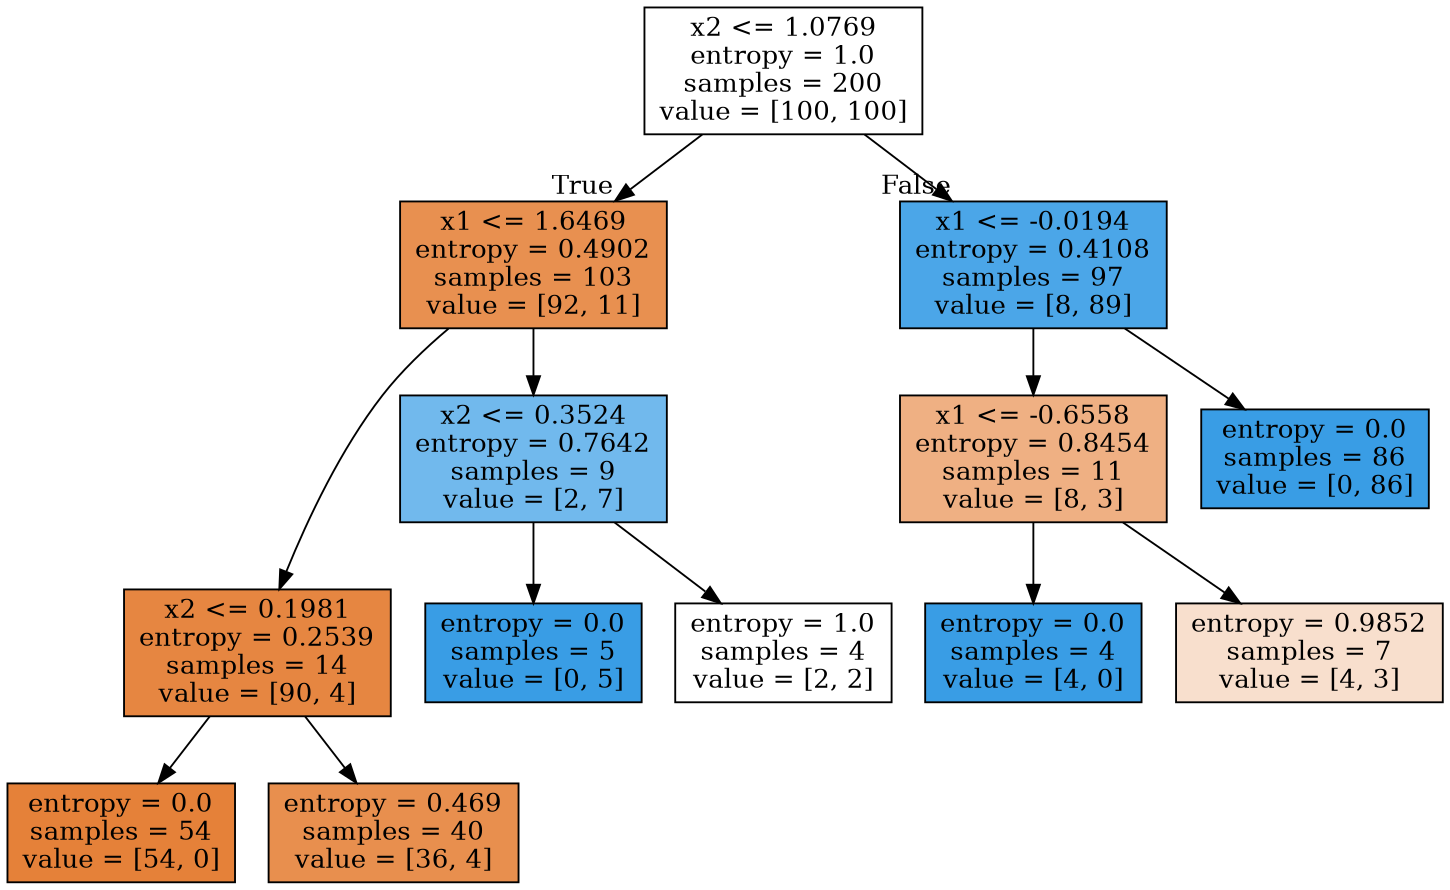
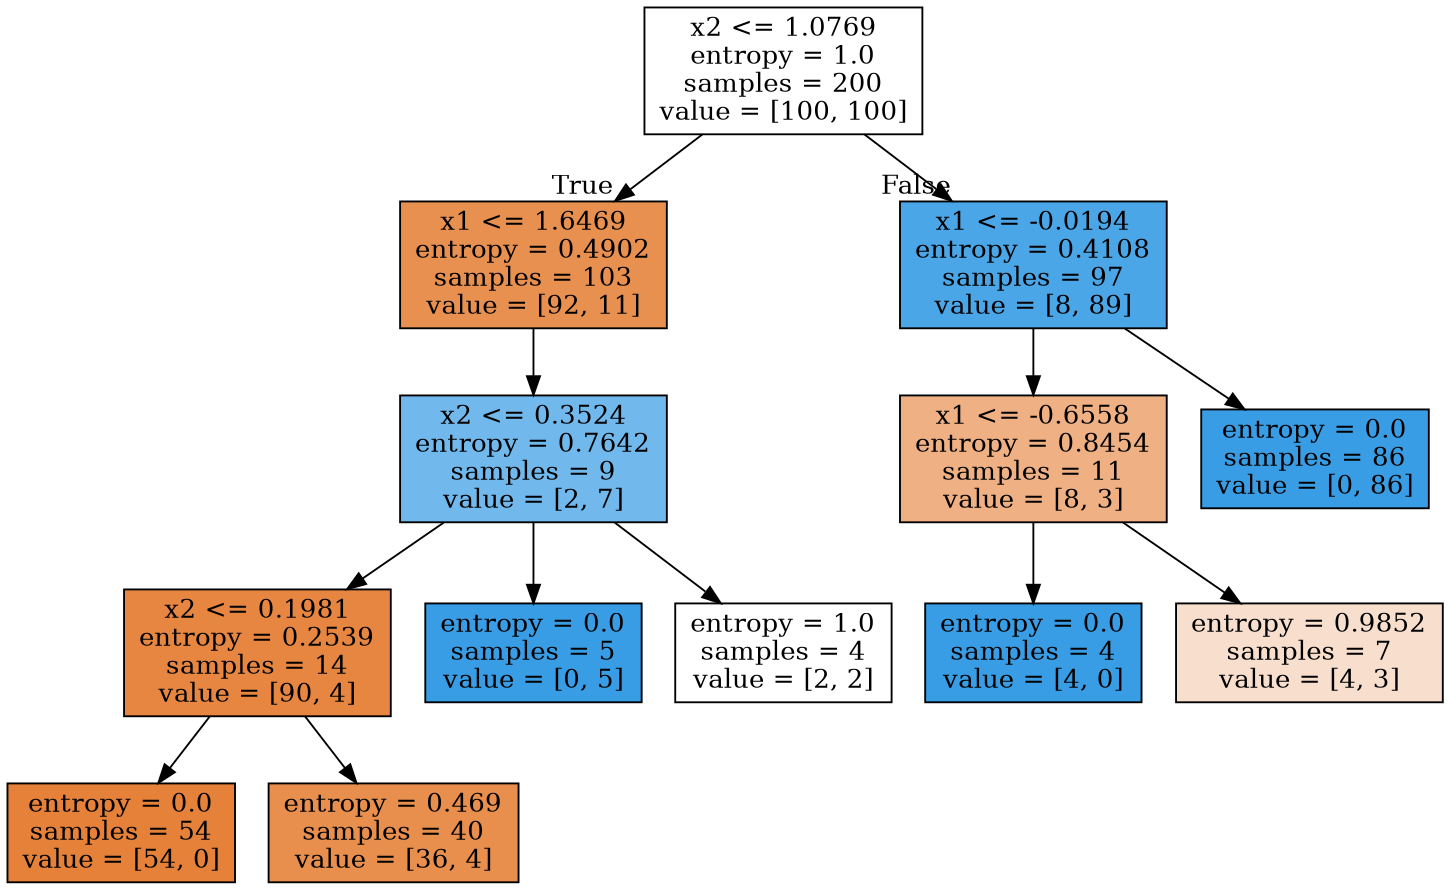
(352, 439) -> (403, 550)
